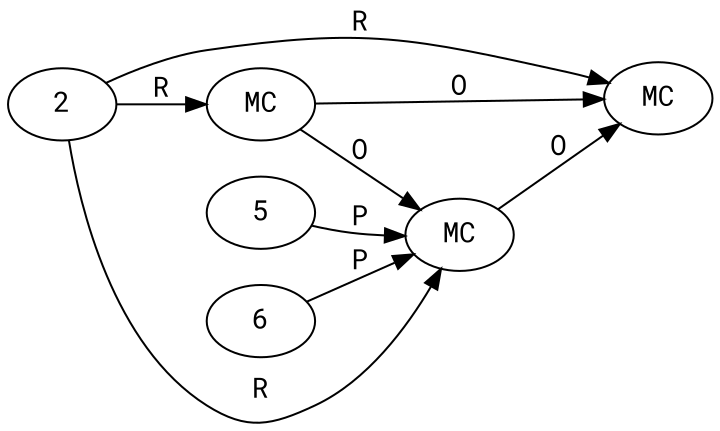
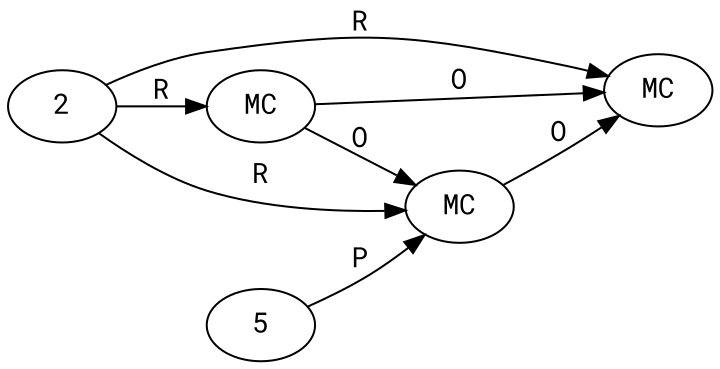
(261, 321) -> none
